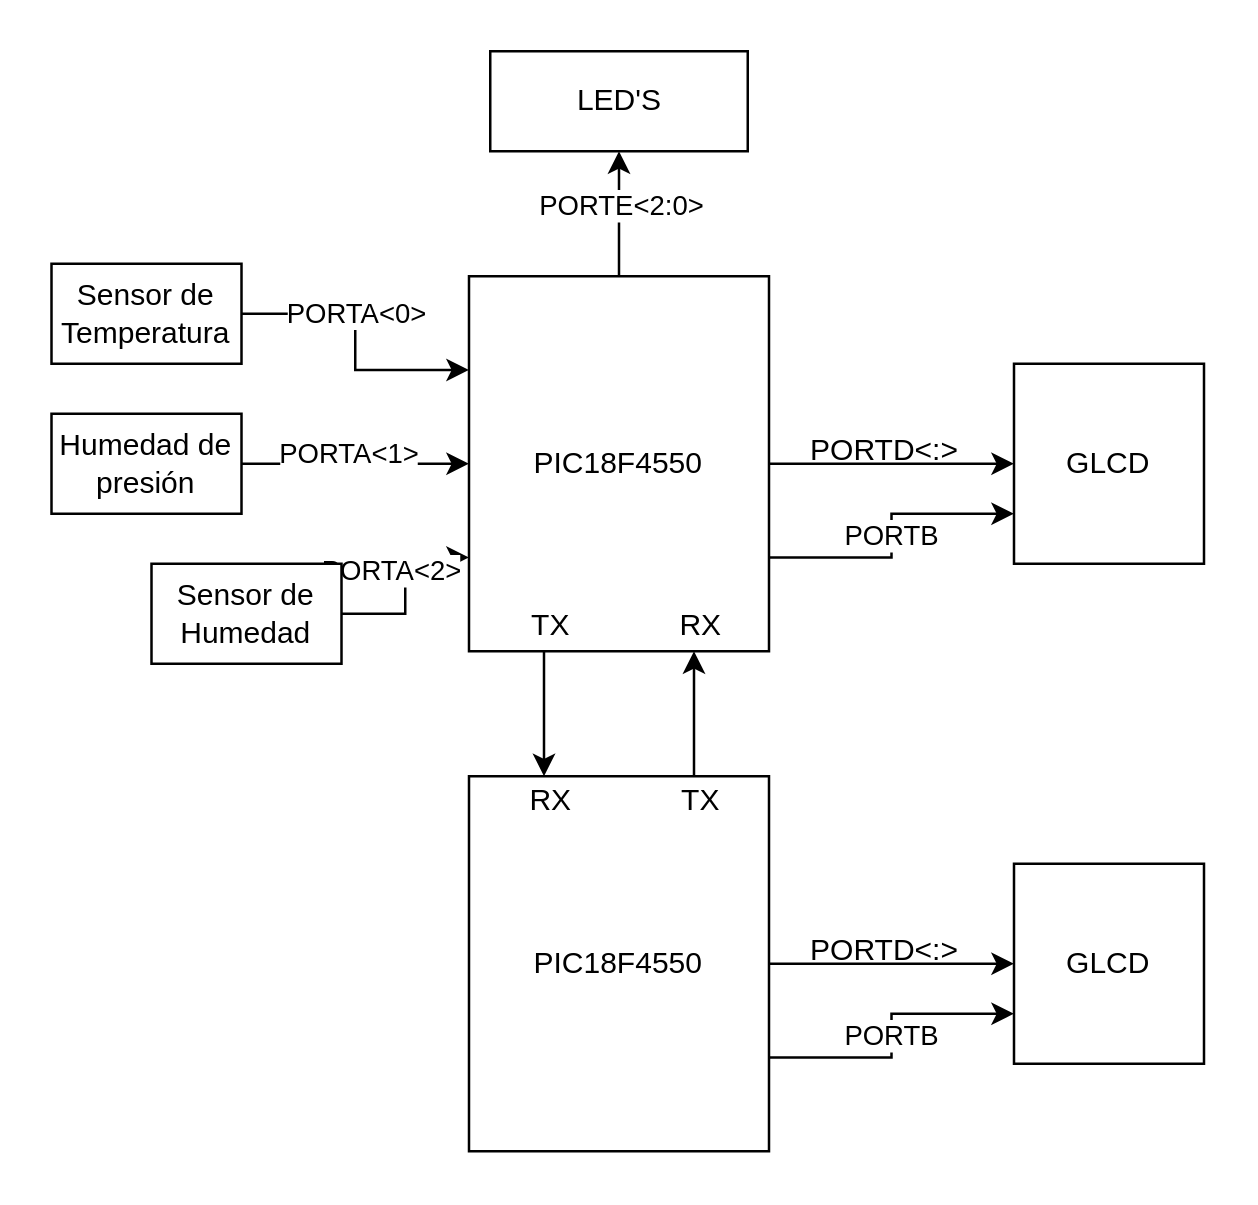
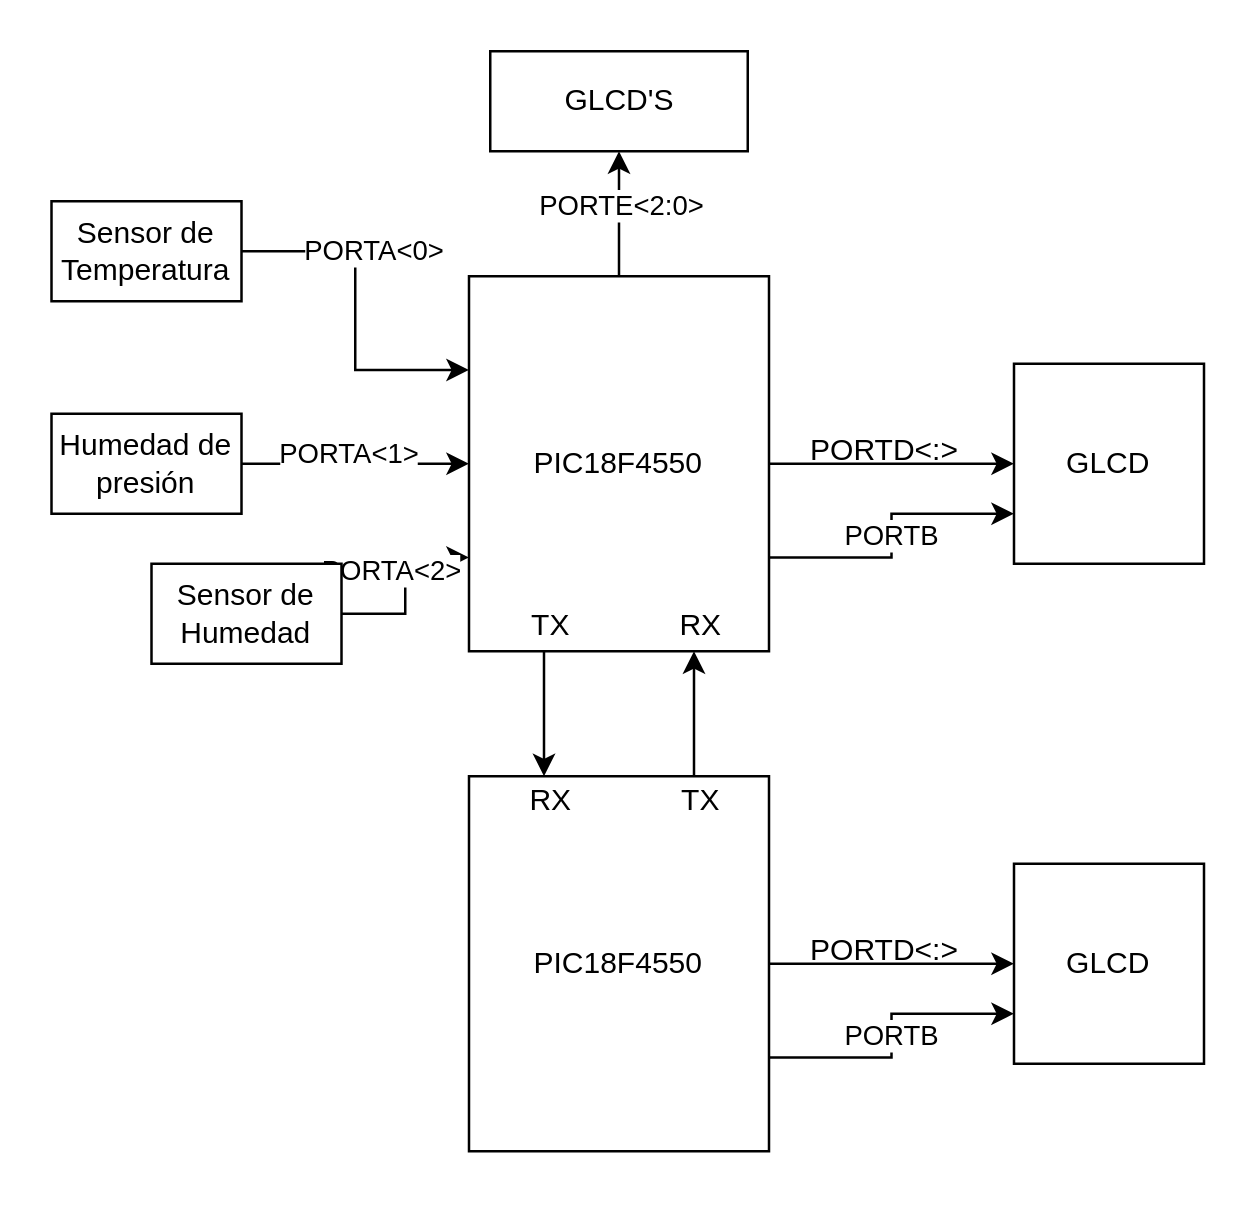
(620, 101) -> (620, 101)
(146, 314) -> (146, 251)
